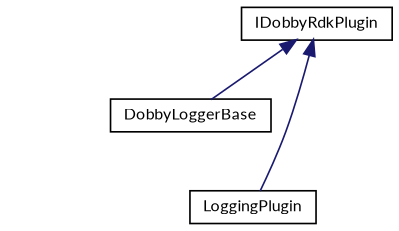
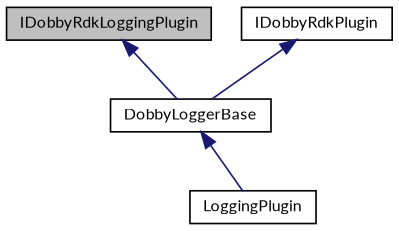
none -> (109, 24)
(288, 125) -> (227, 168)
